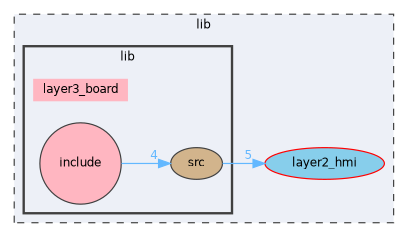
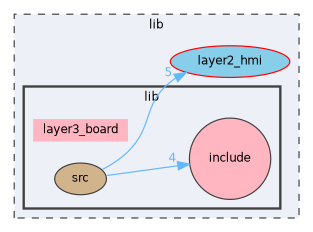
(140, 163) -> (142, 171)
